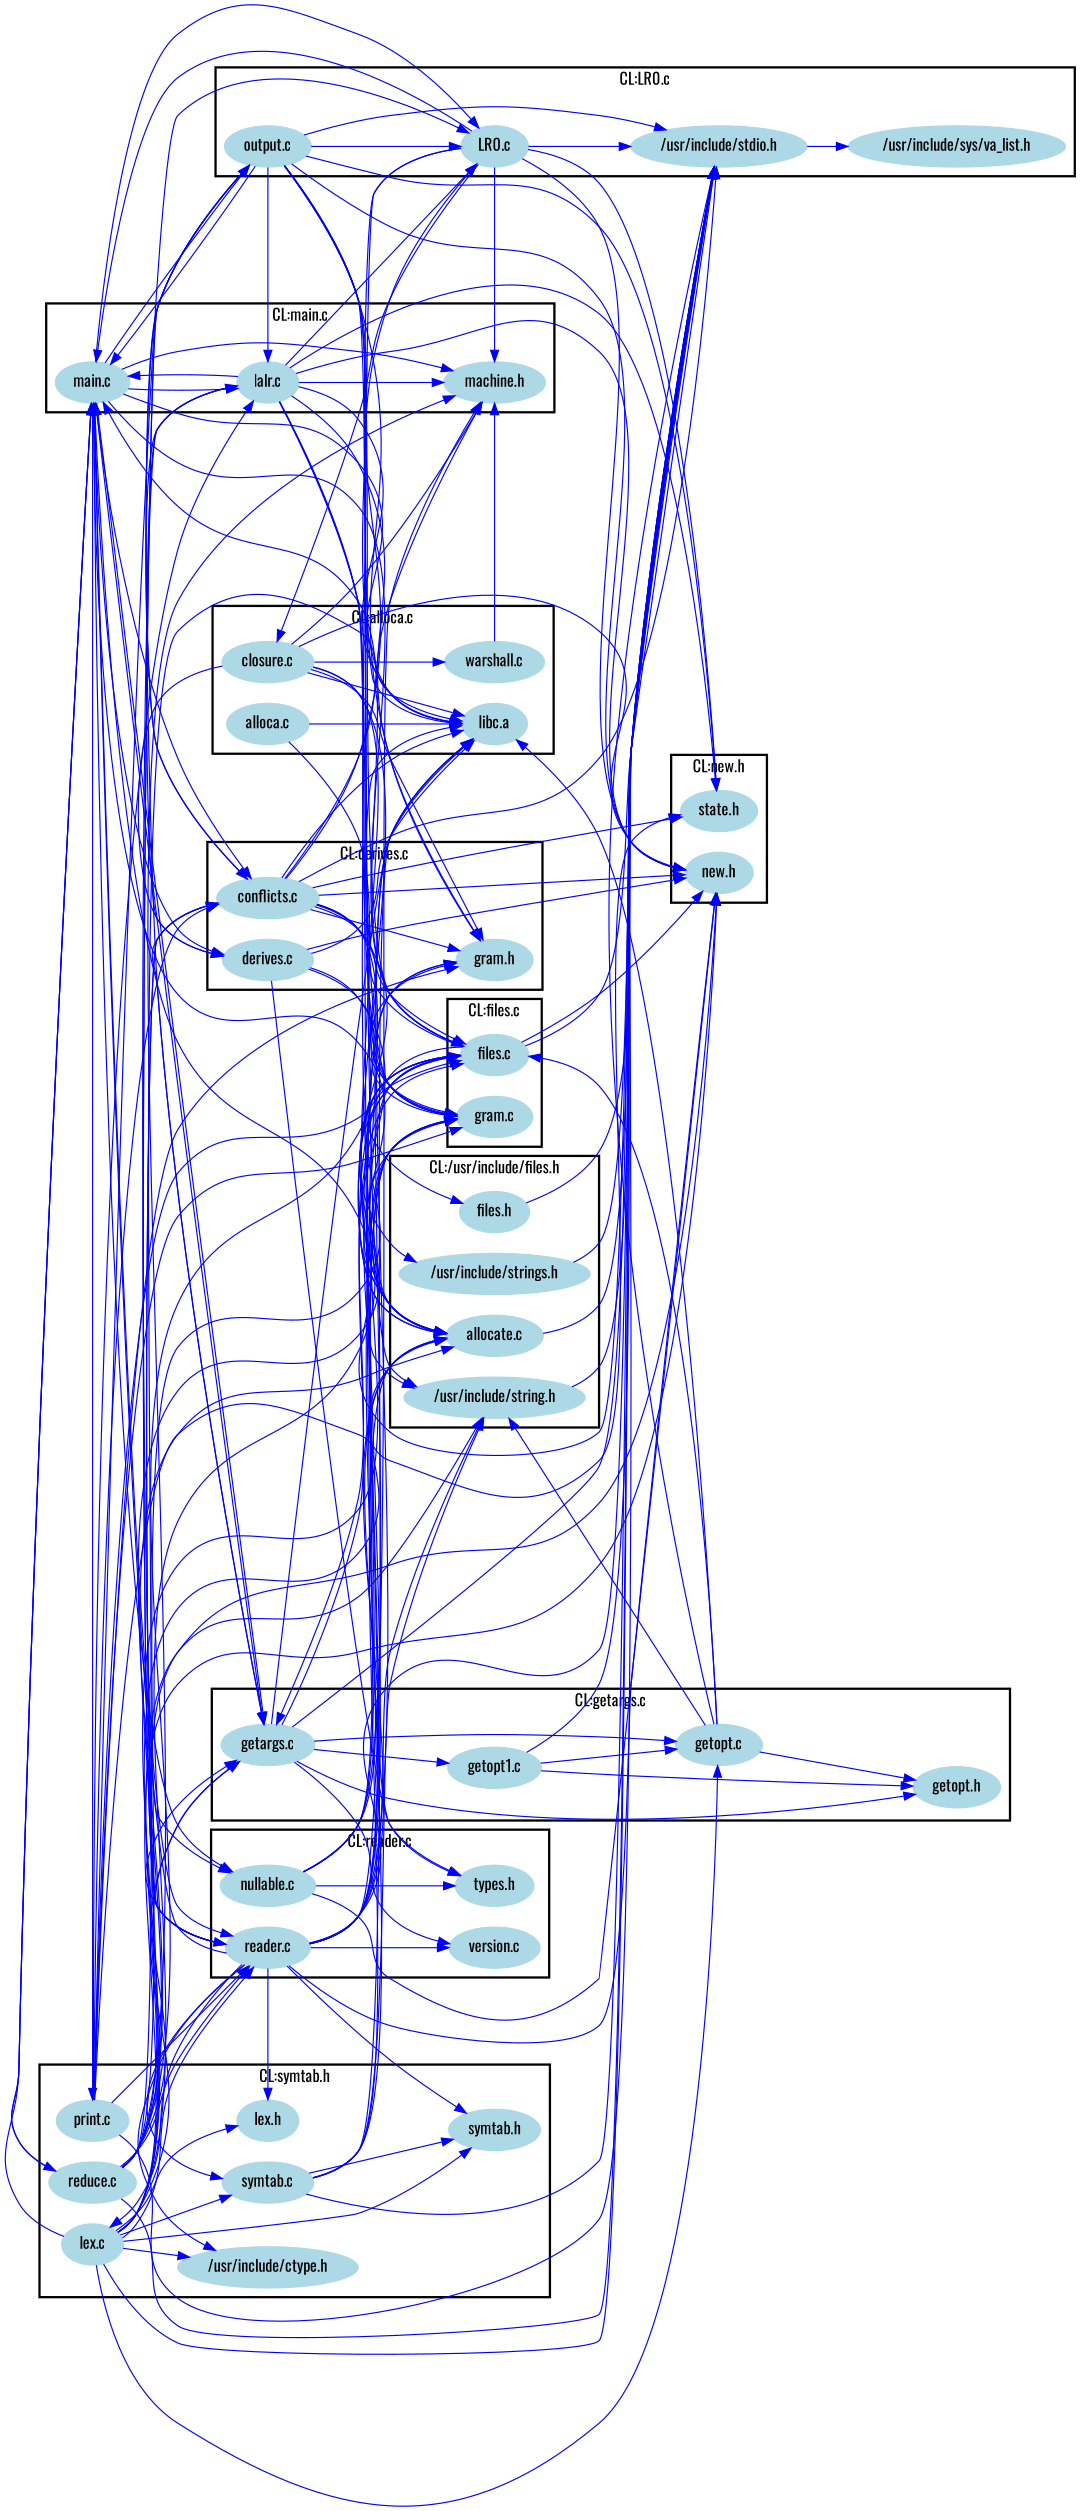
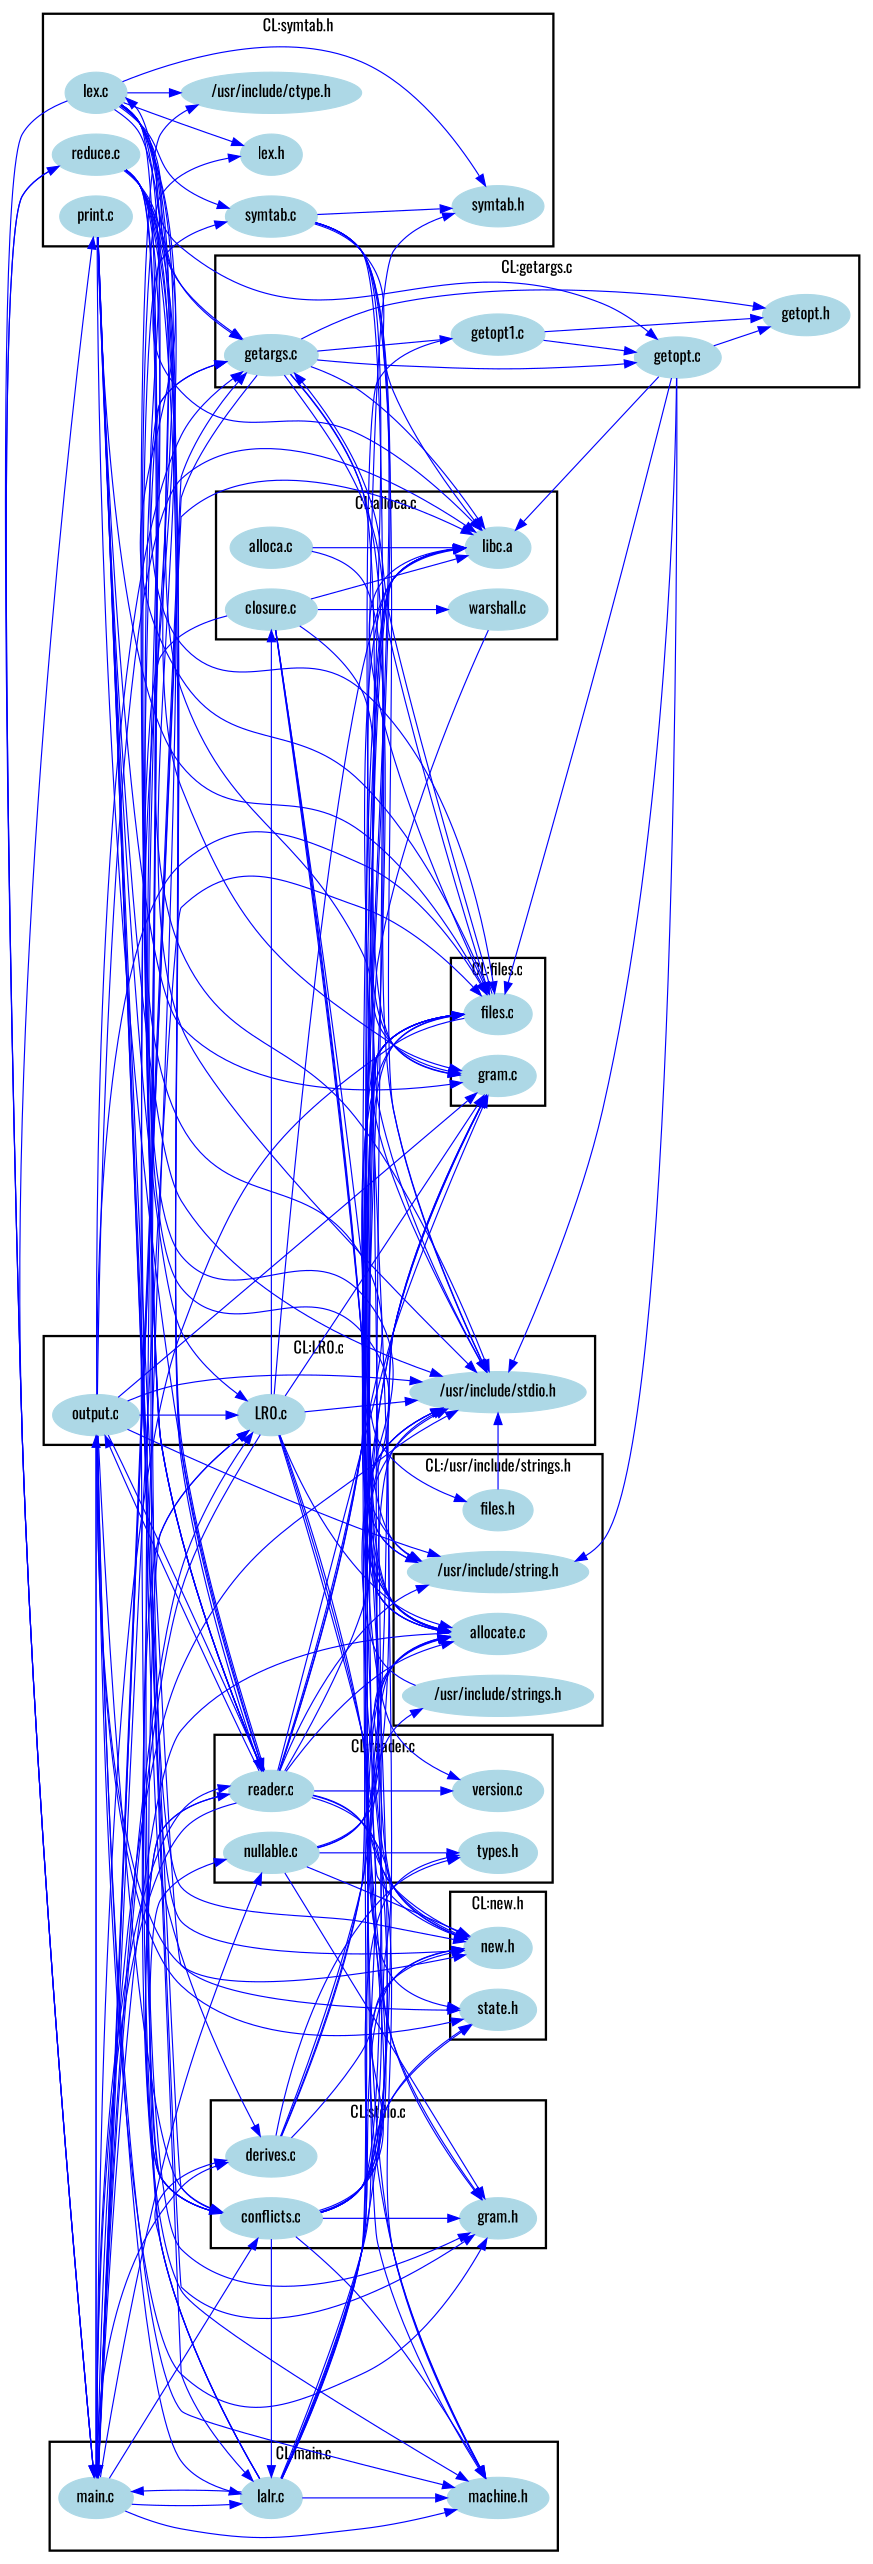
(957, 146) -> none
(378, 657) -> none
(375, 855) -> (378, 2113)
none -> (380, 1081)
(495, 1169) -> (498, 1467)
none -> (349, 1558)
none -> (167, 2372)
